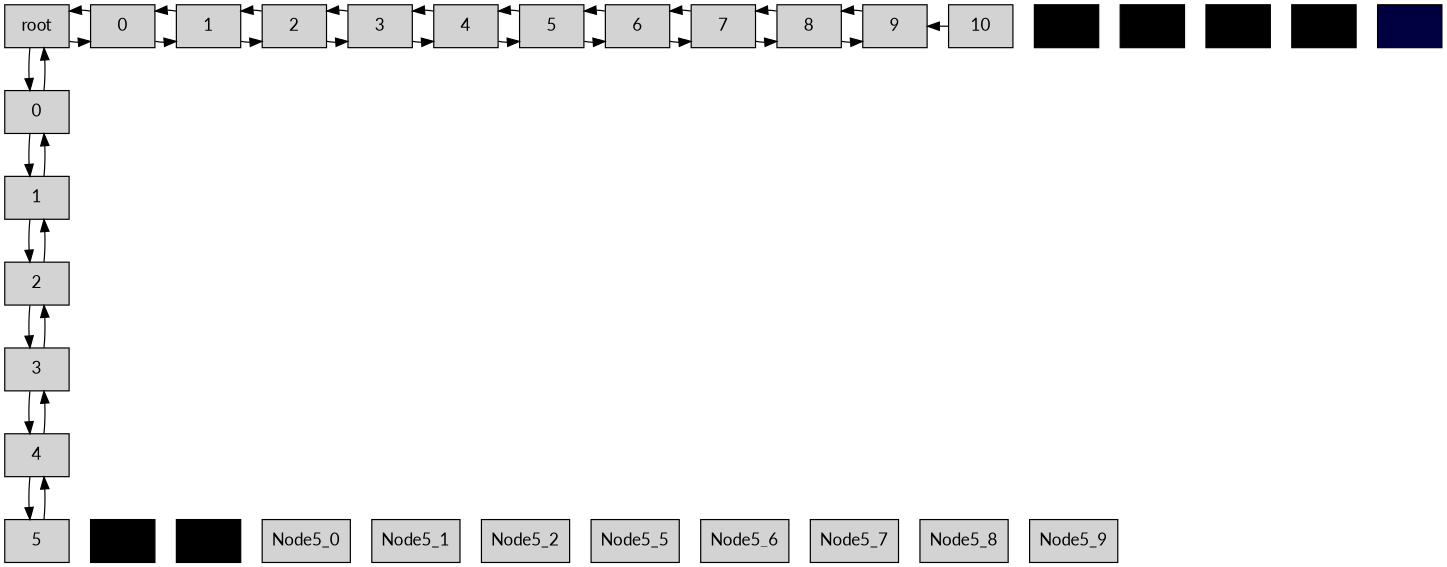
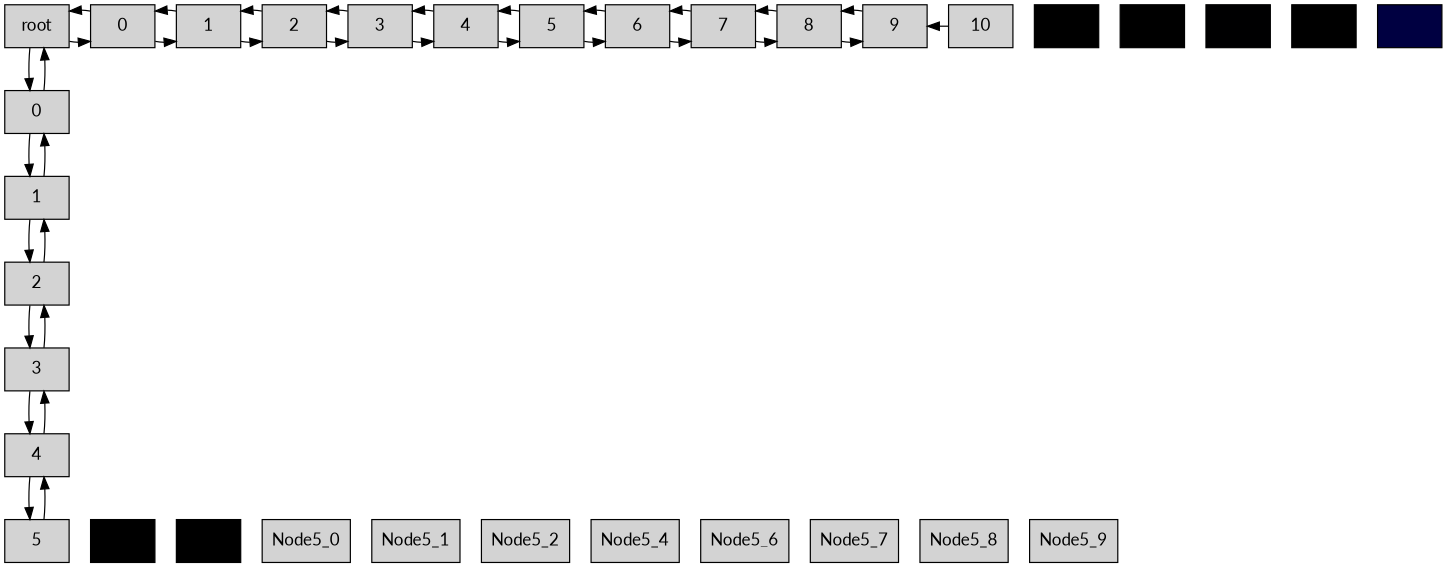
(635, 541) -> (635, 541)
